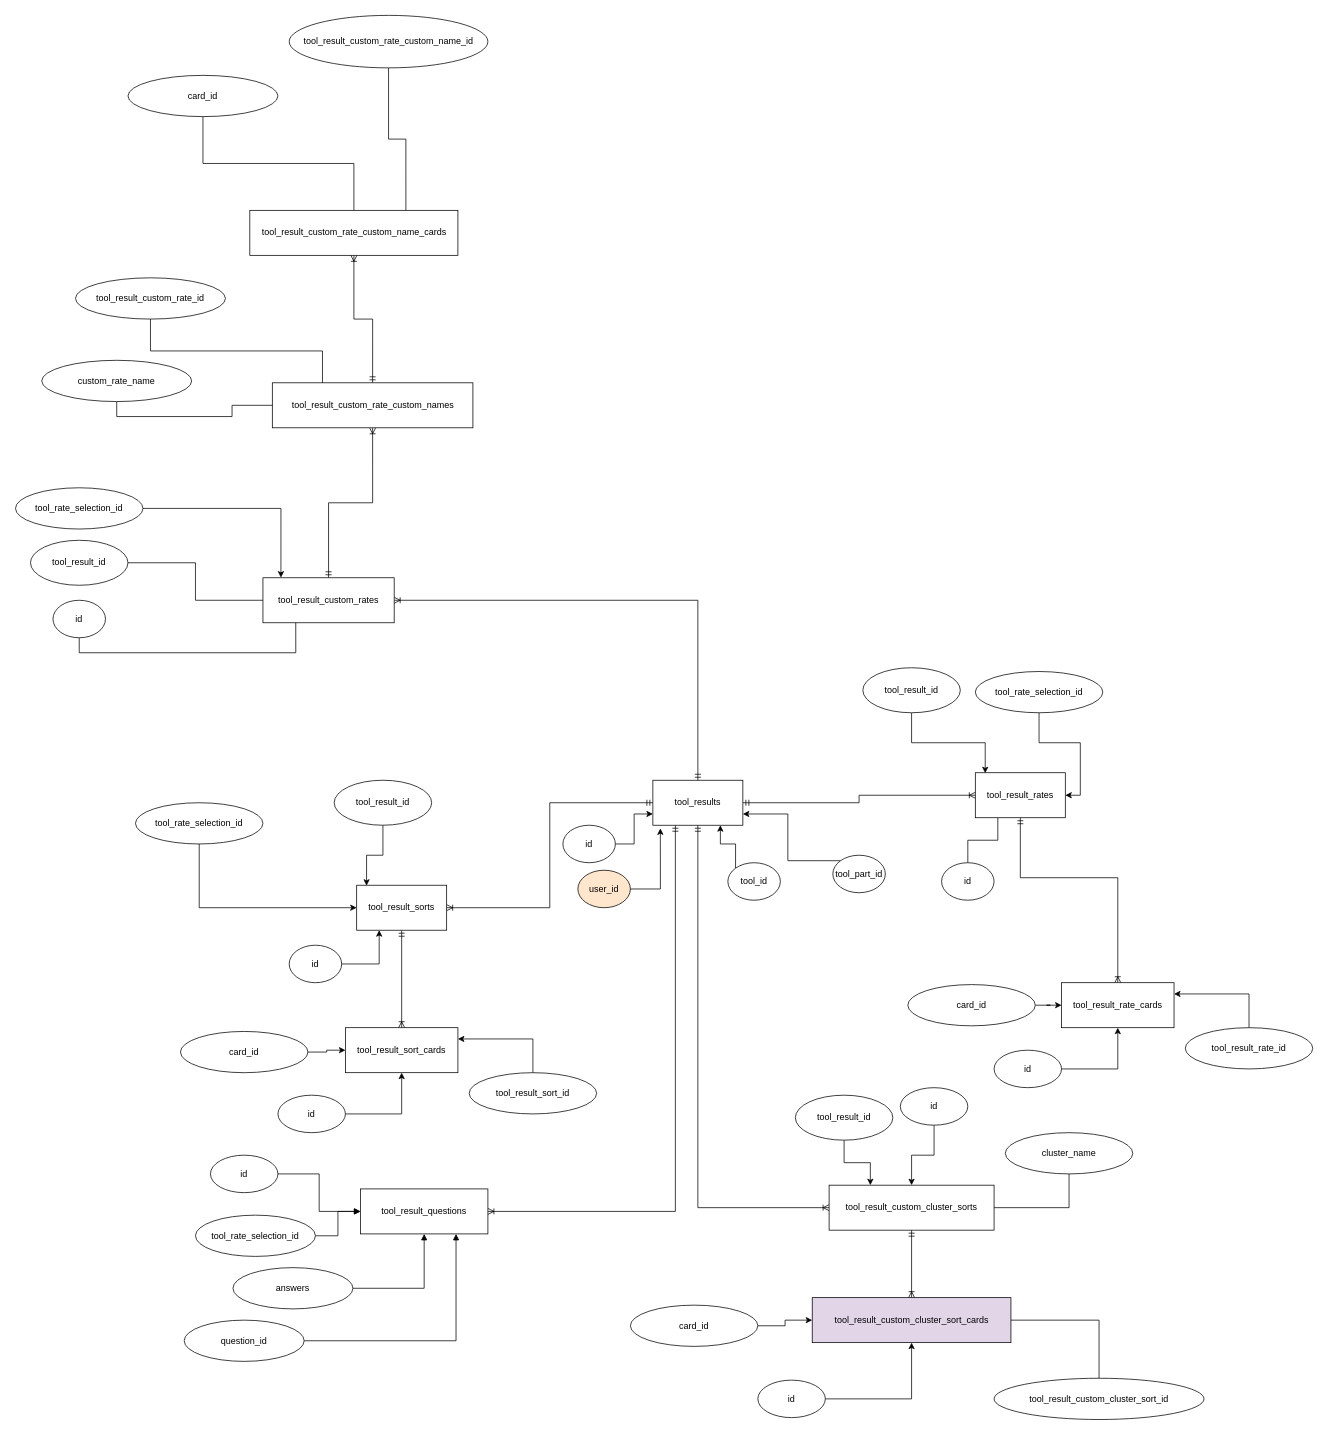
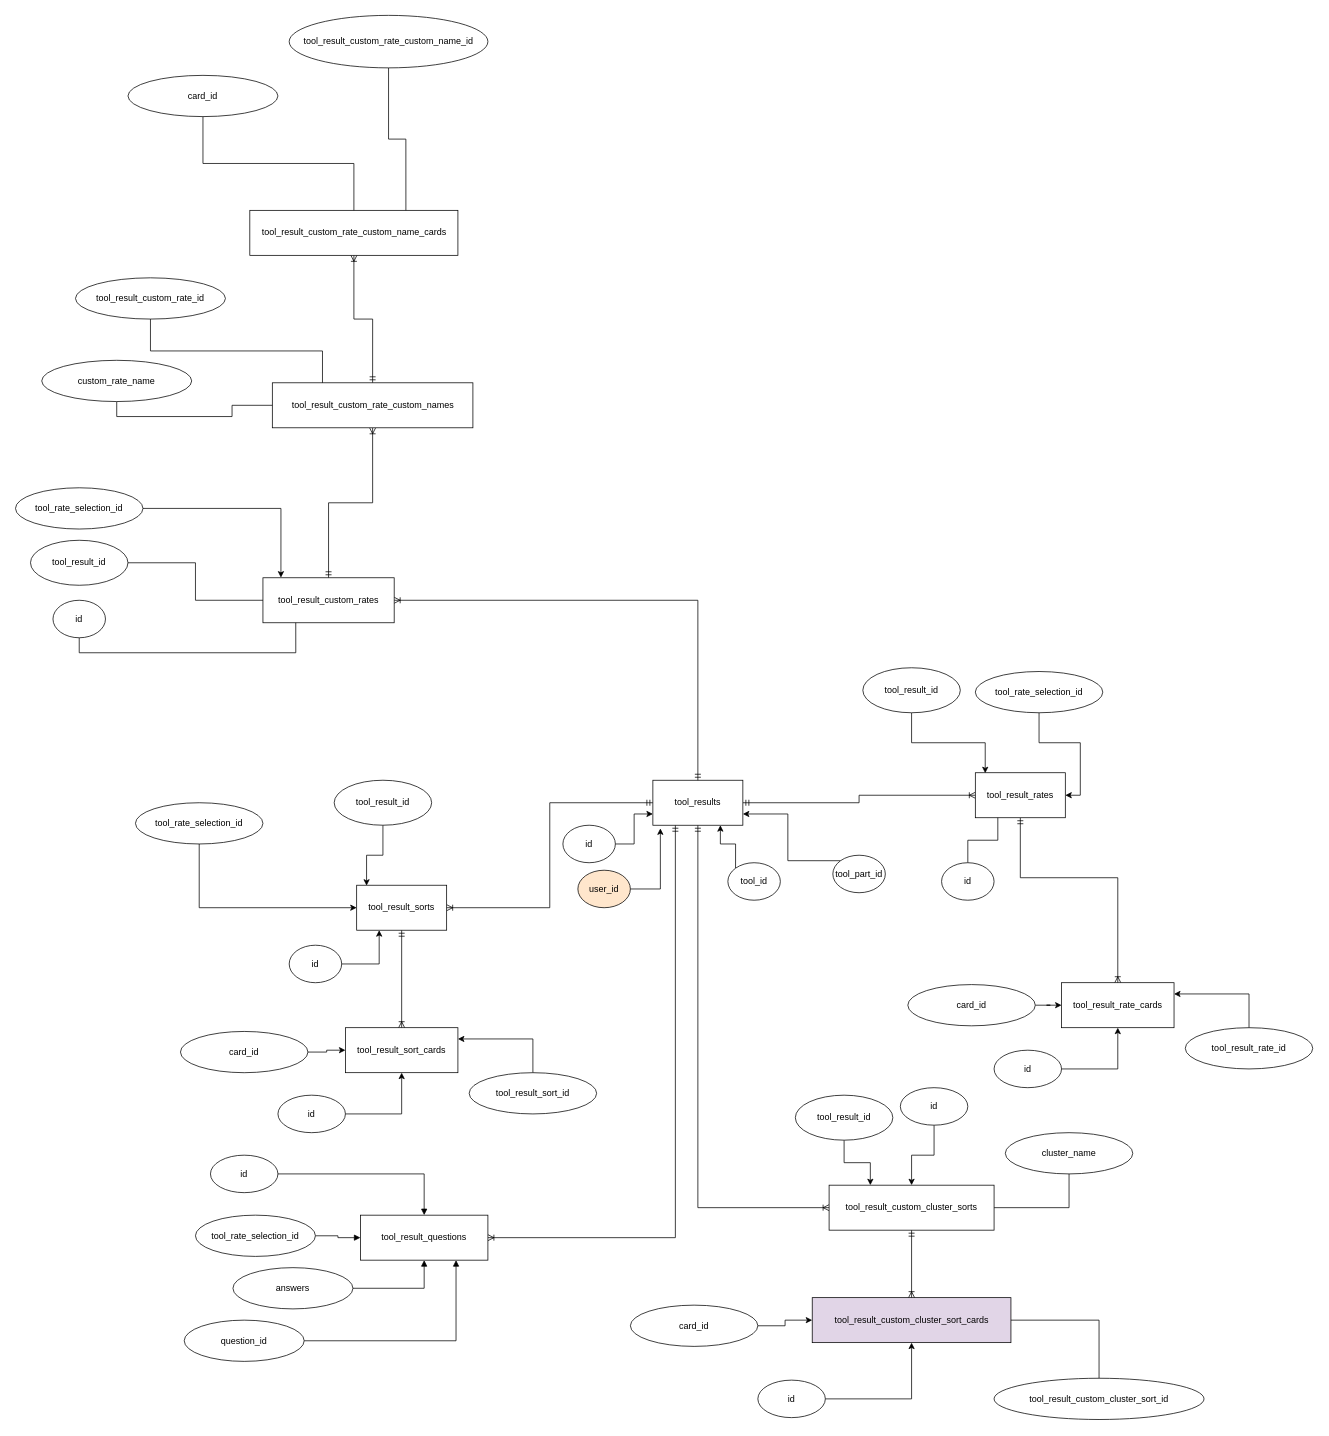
(424, 1212) -> (424, 1238)
